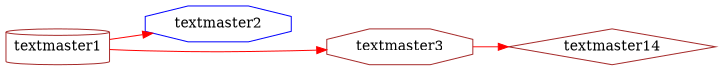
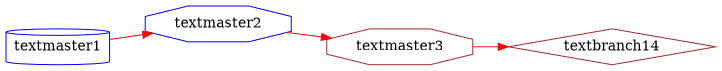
(58, 47) -> (58, 47)
(612, 47) -> (612, 47)
(213, 52) -> (304, 35)
